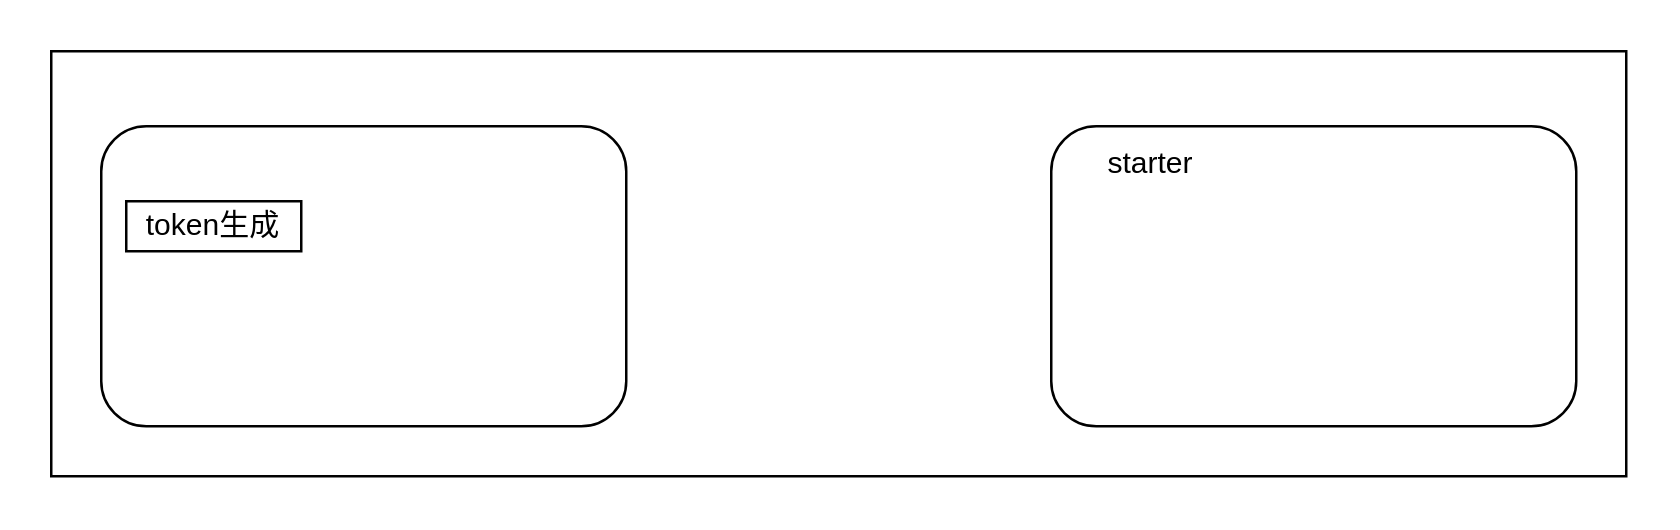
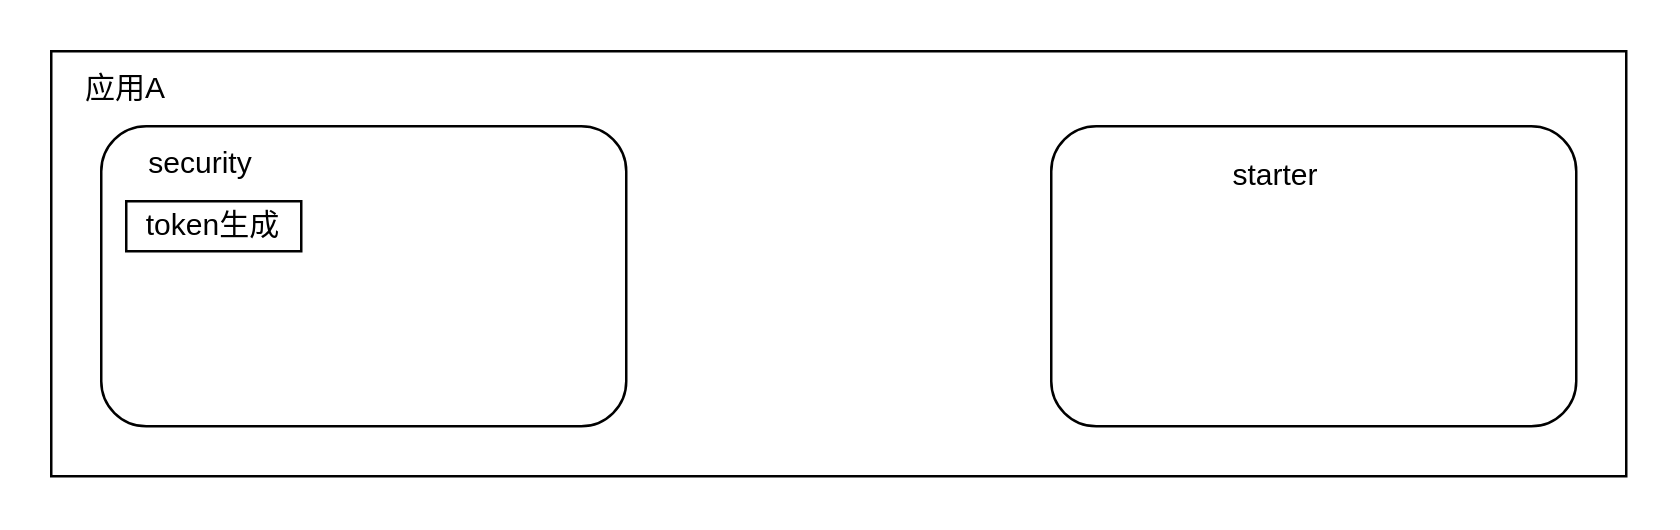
none -> (126, 89)
none -> (201, 164)
(1151, 164) -> (1276, 176)
